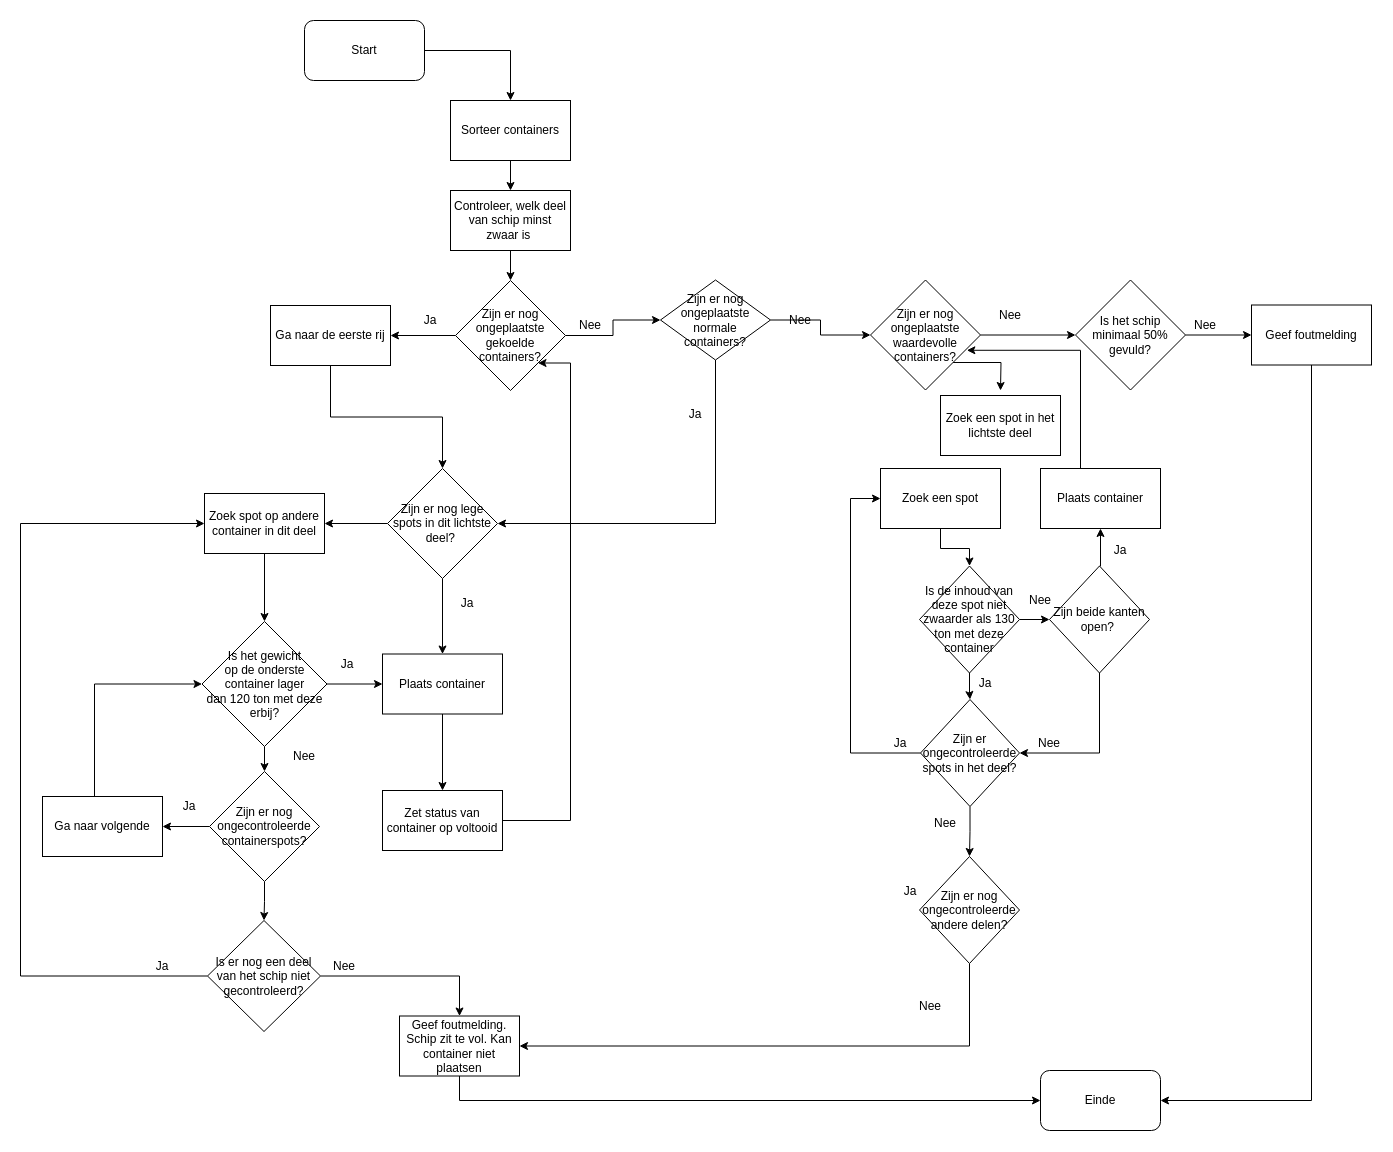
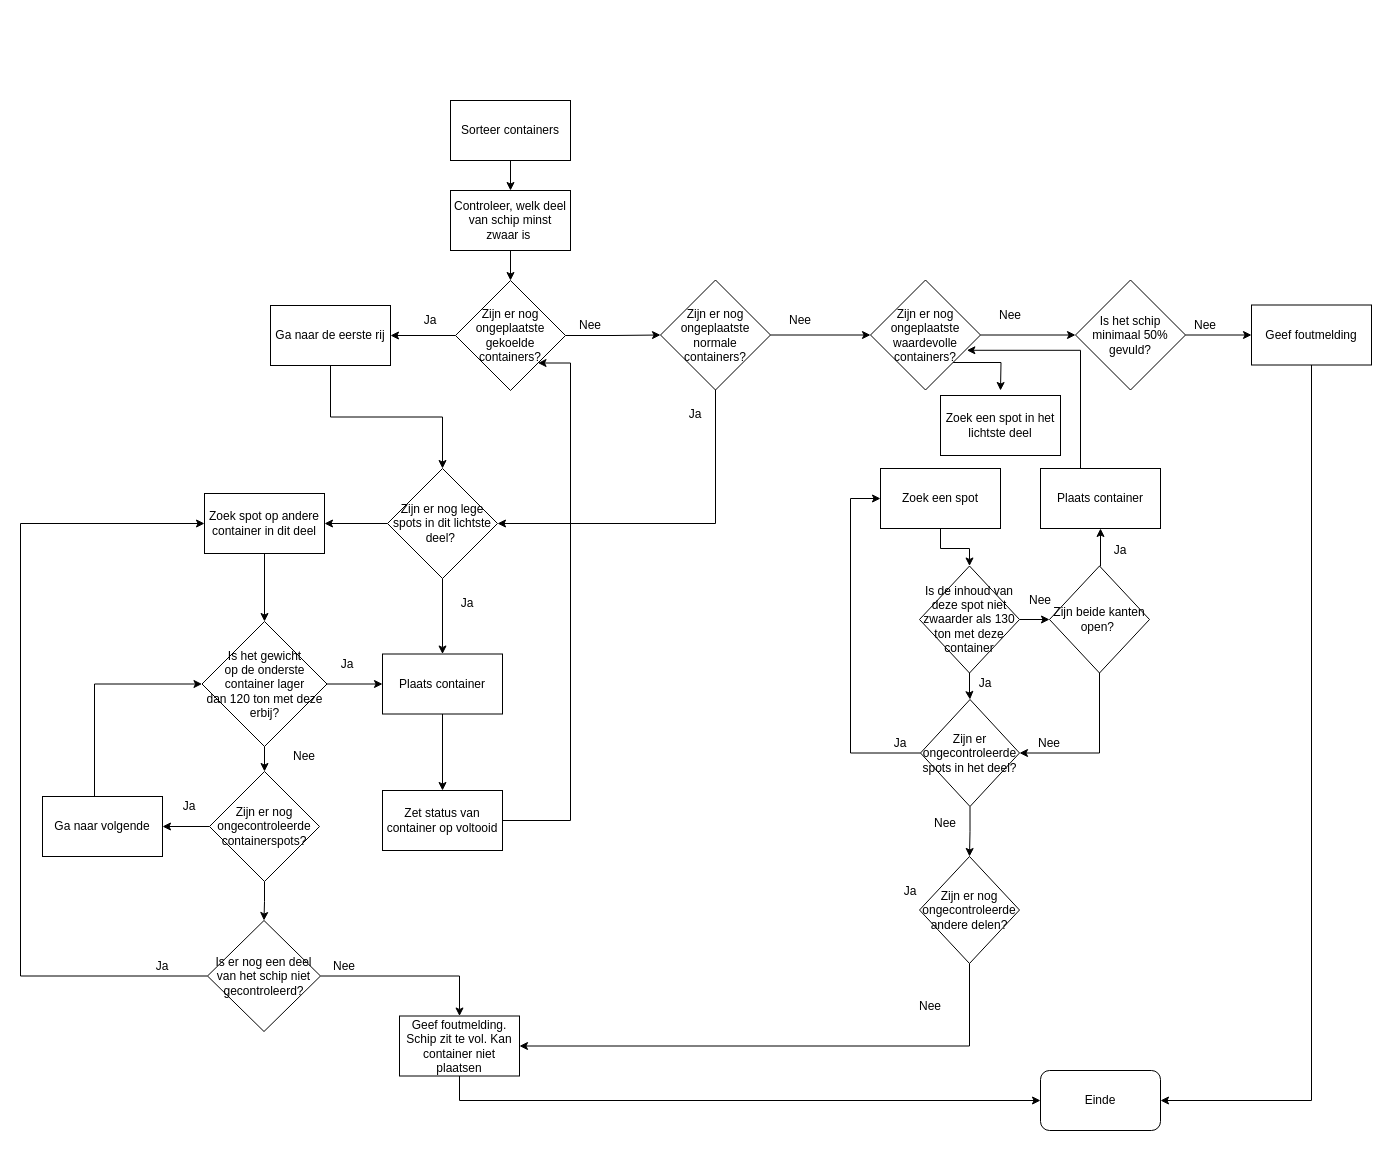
(365, 51) -> none
(489, 51) -> none
(716, 320) -> (716, 335)
